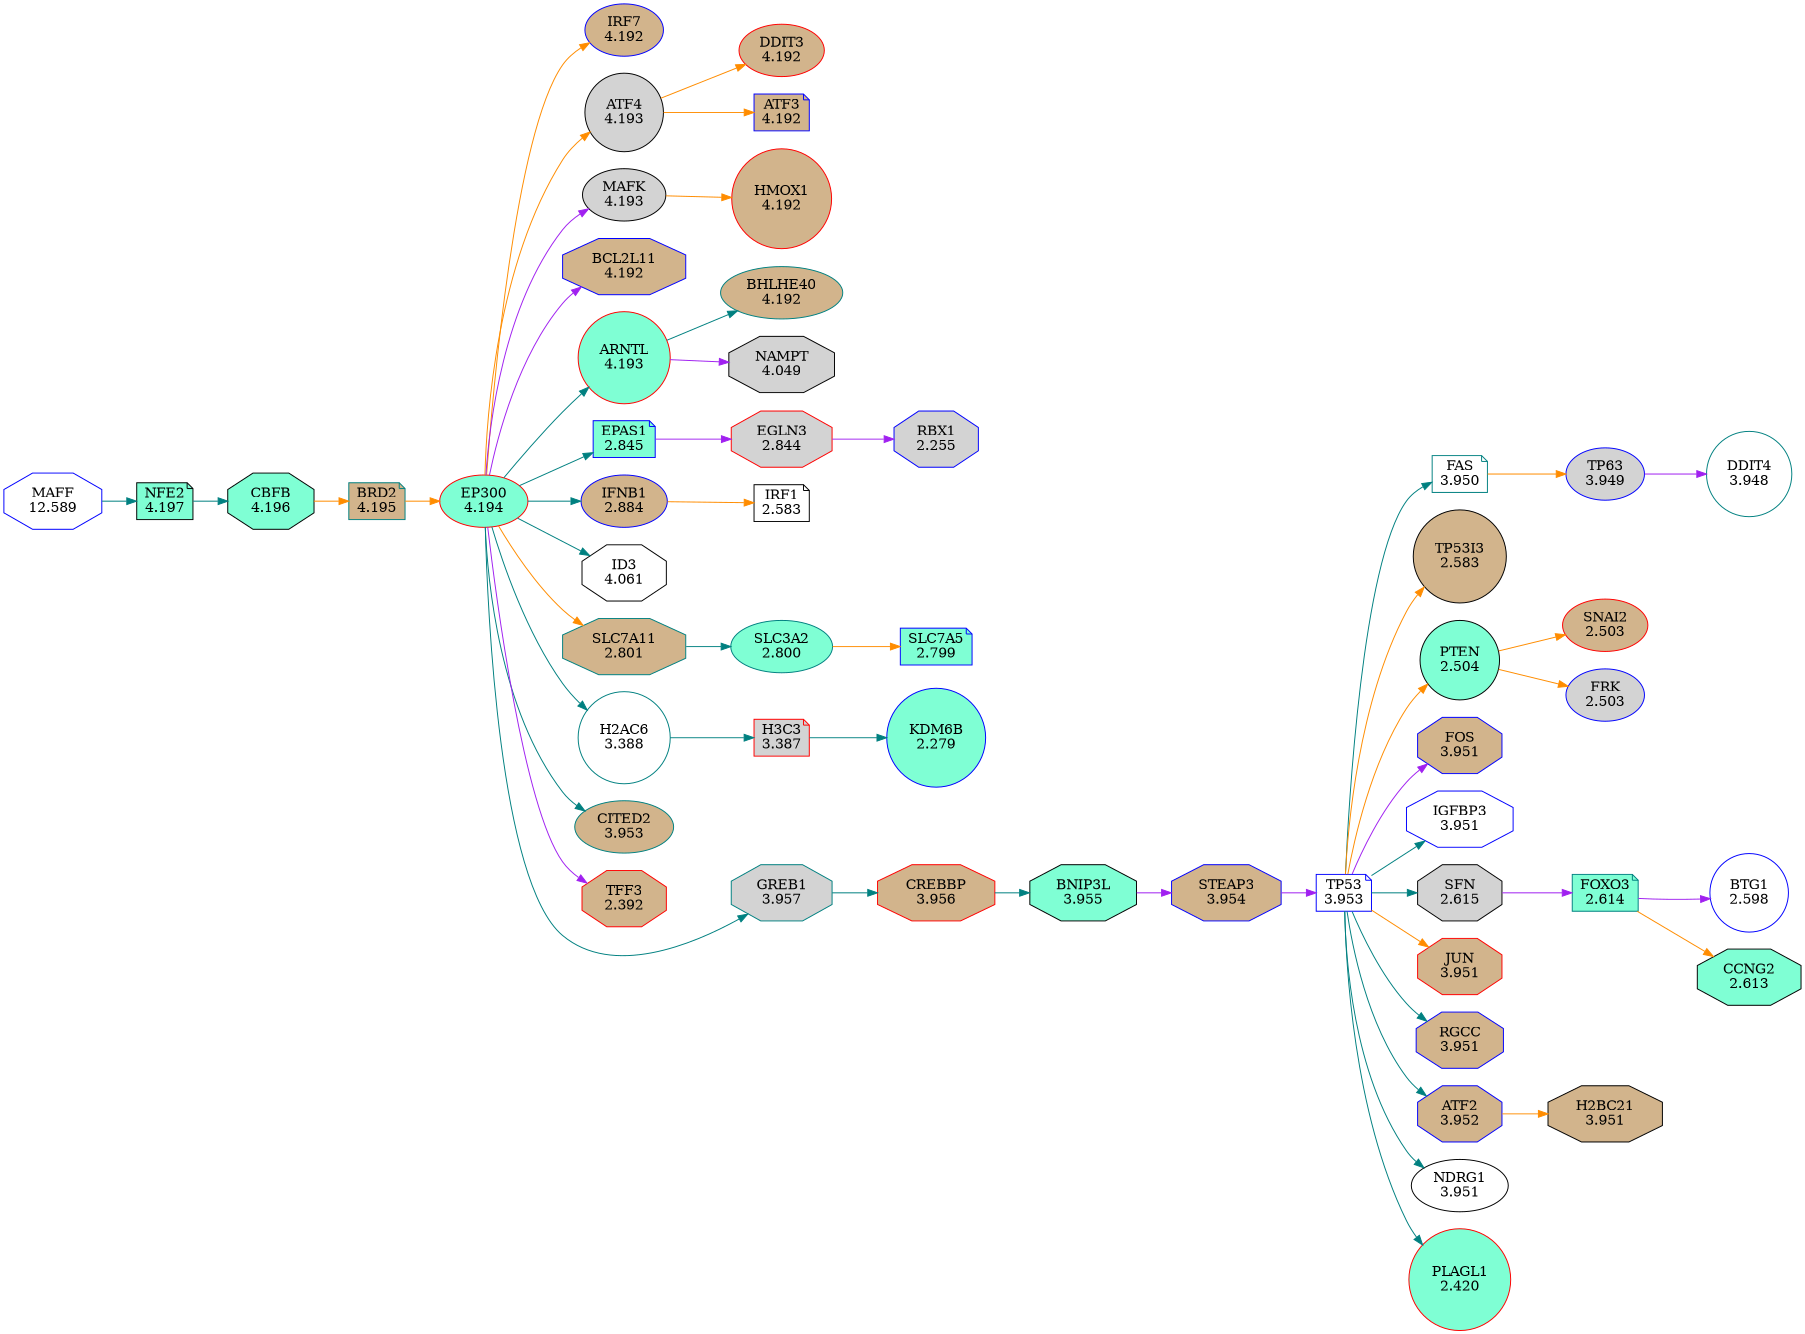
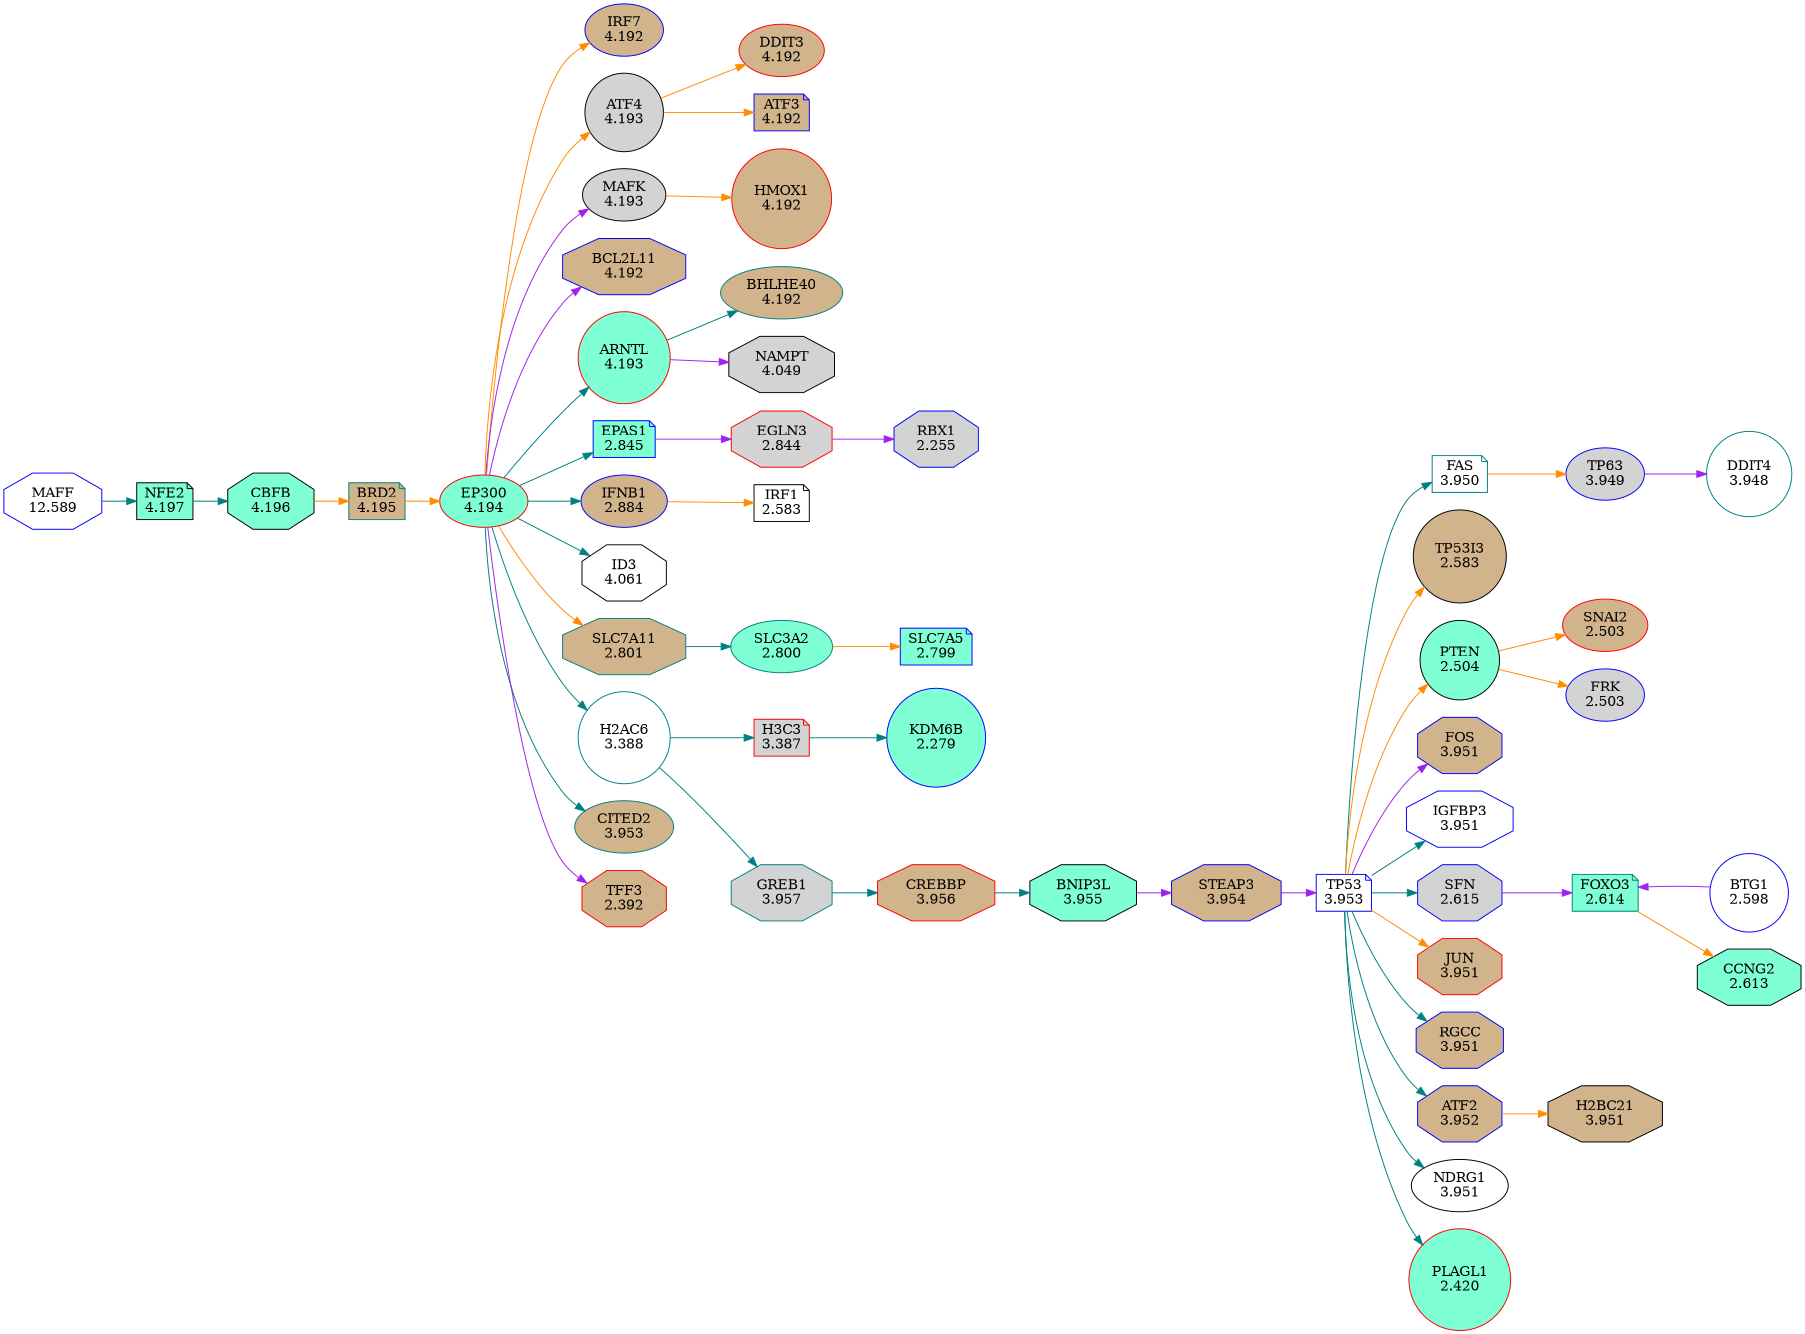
(517, 830) -> (706, 812)
(1460, 893) -> (1460, 893)
(1669, 899) -> (1679, 886)
